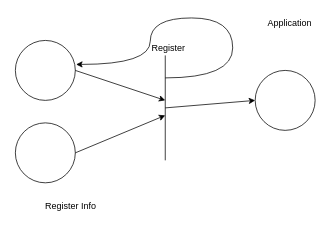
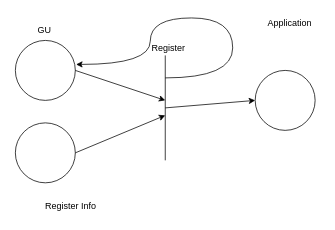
none -> (48, 30)
